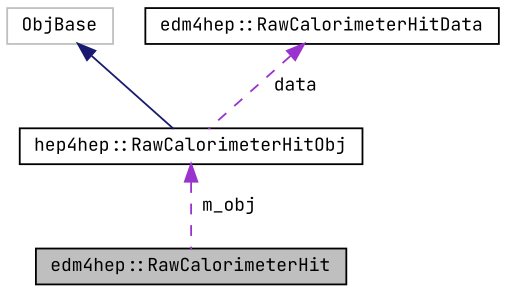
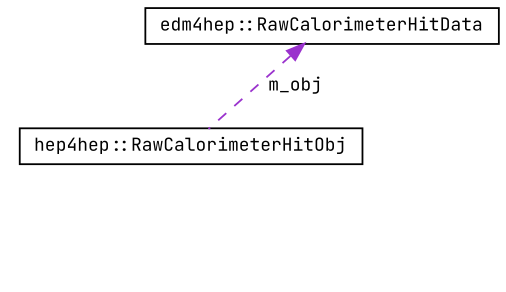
(60, 26) -> none
(291, 86) -> (291, 86)
(191, 266) -> none
